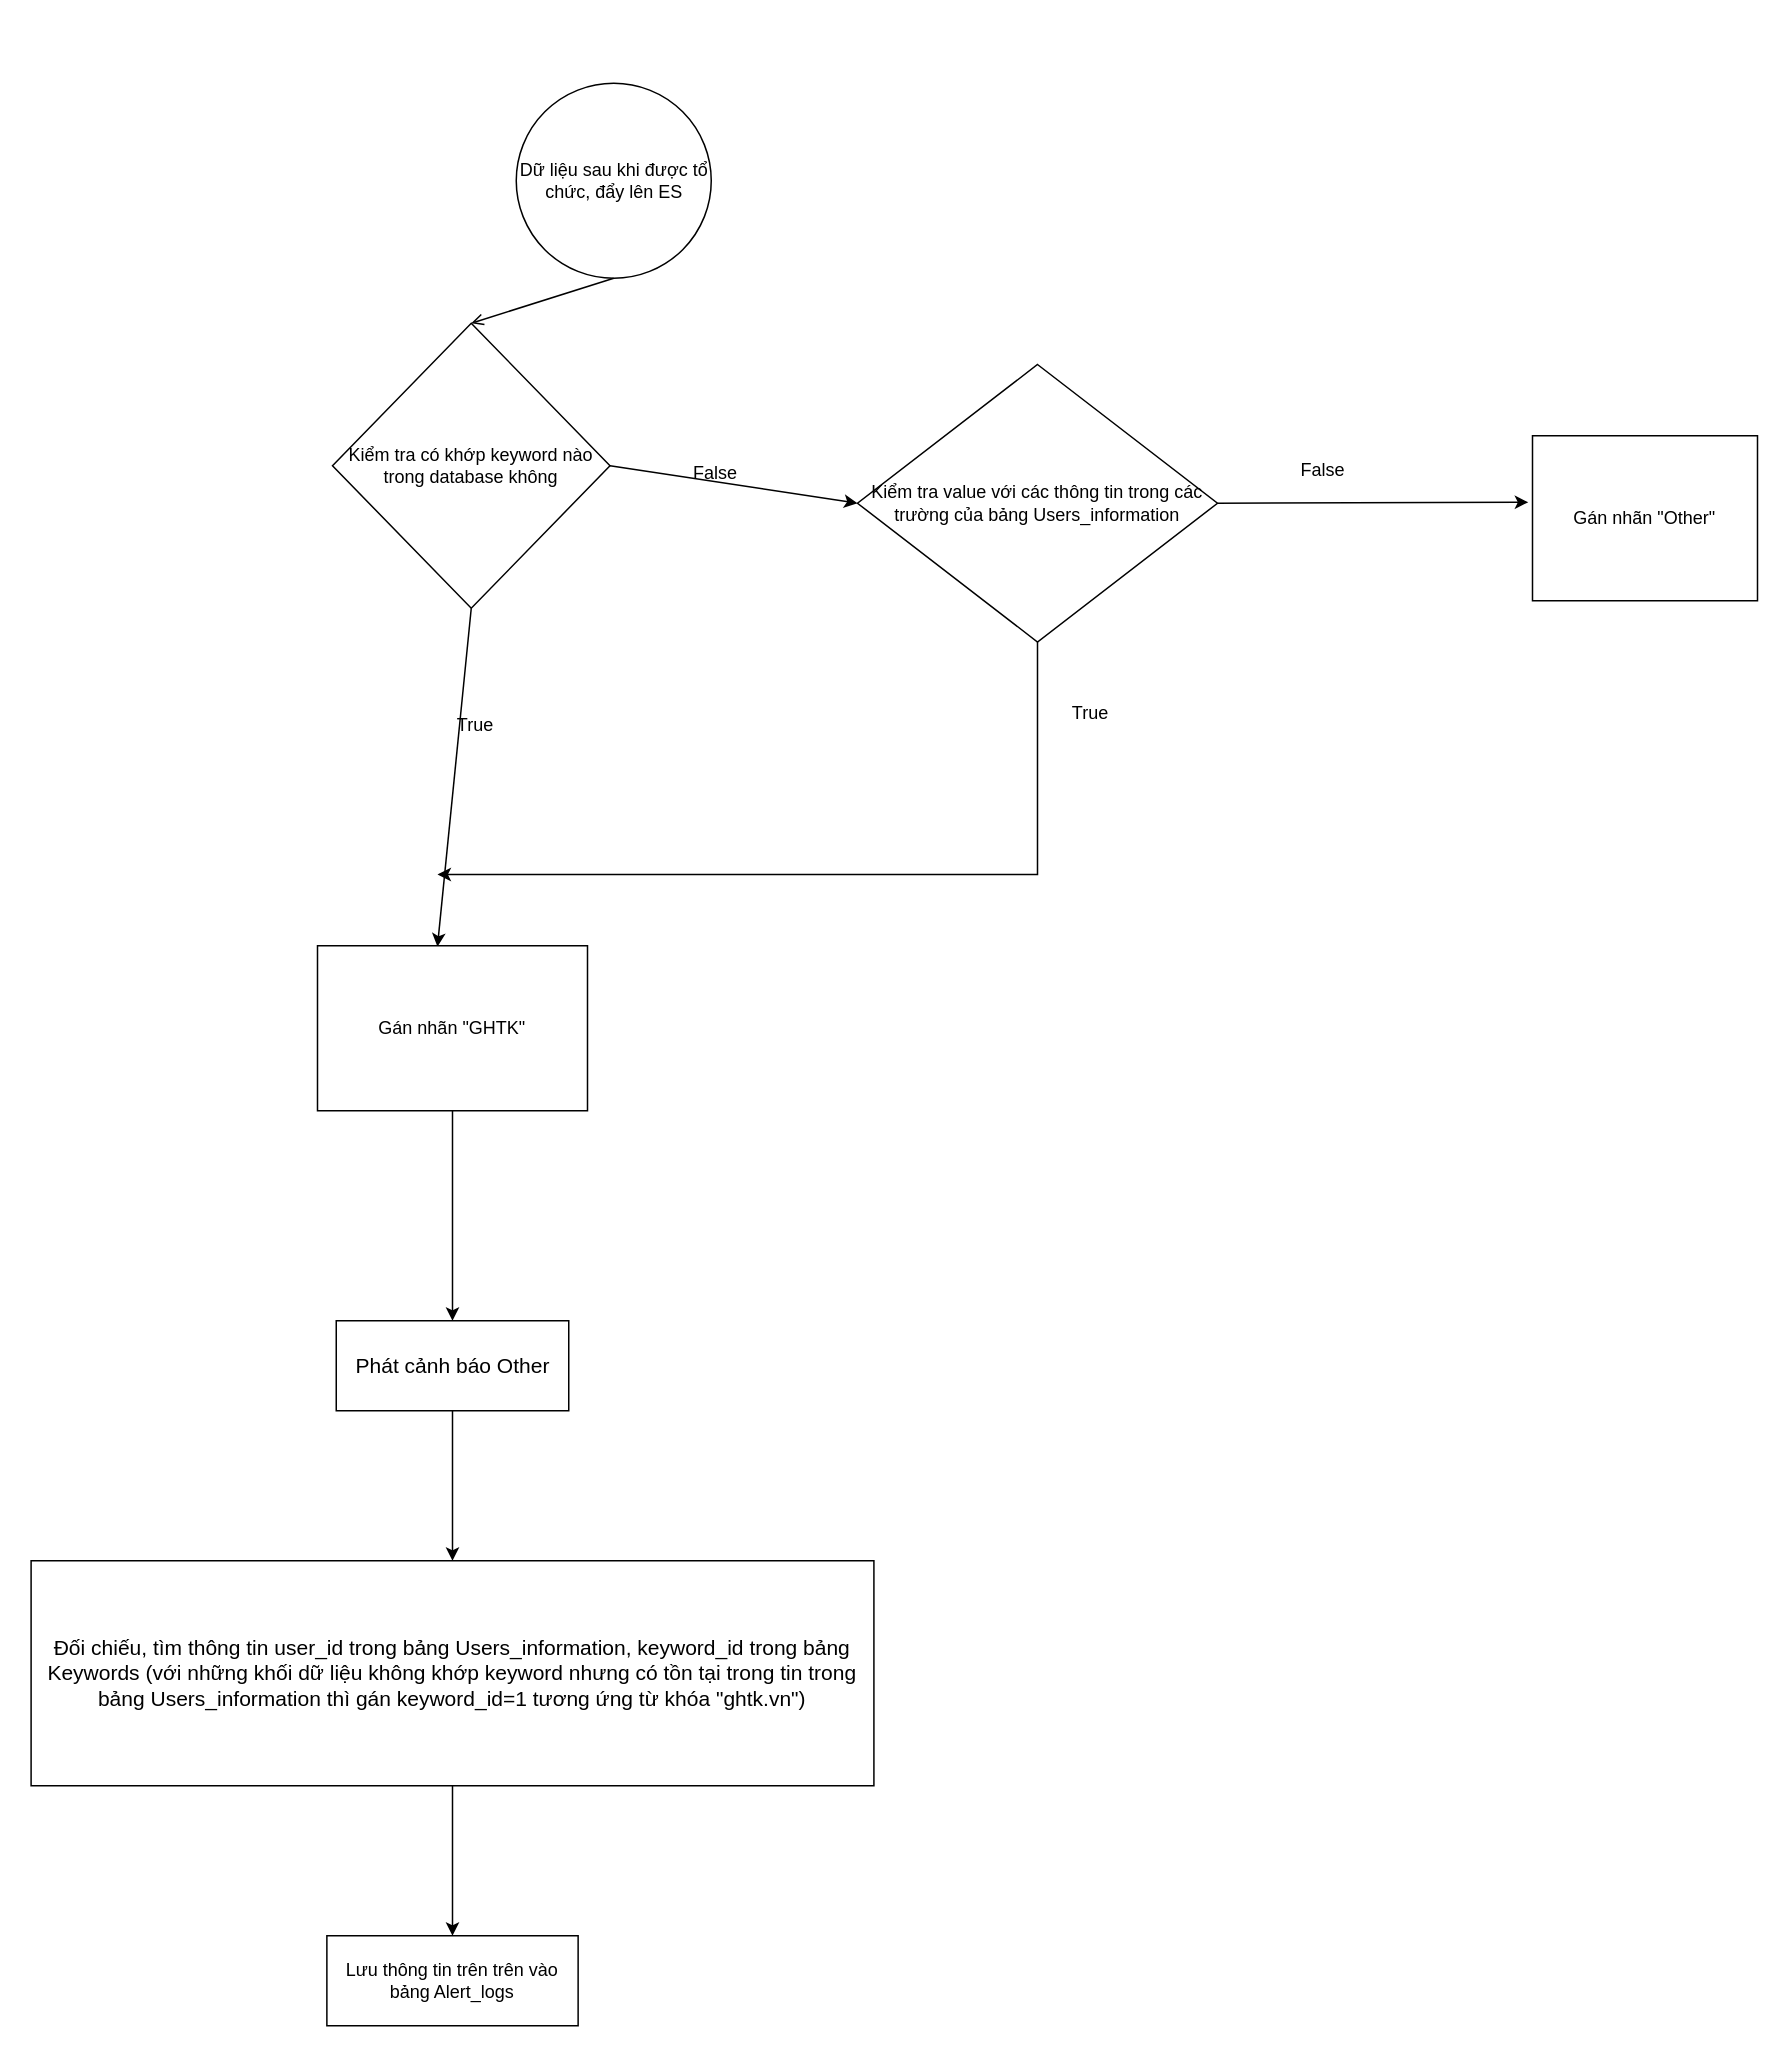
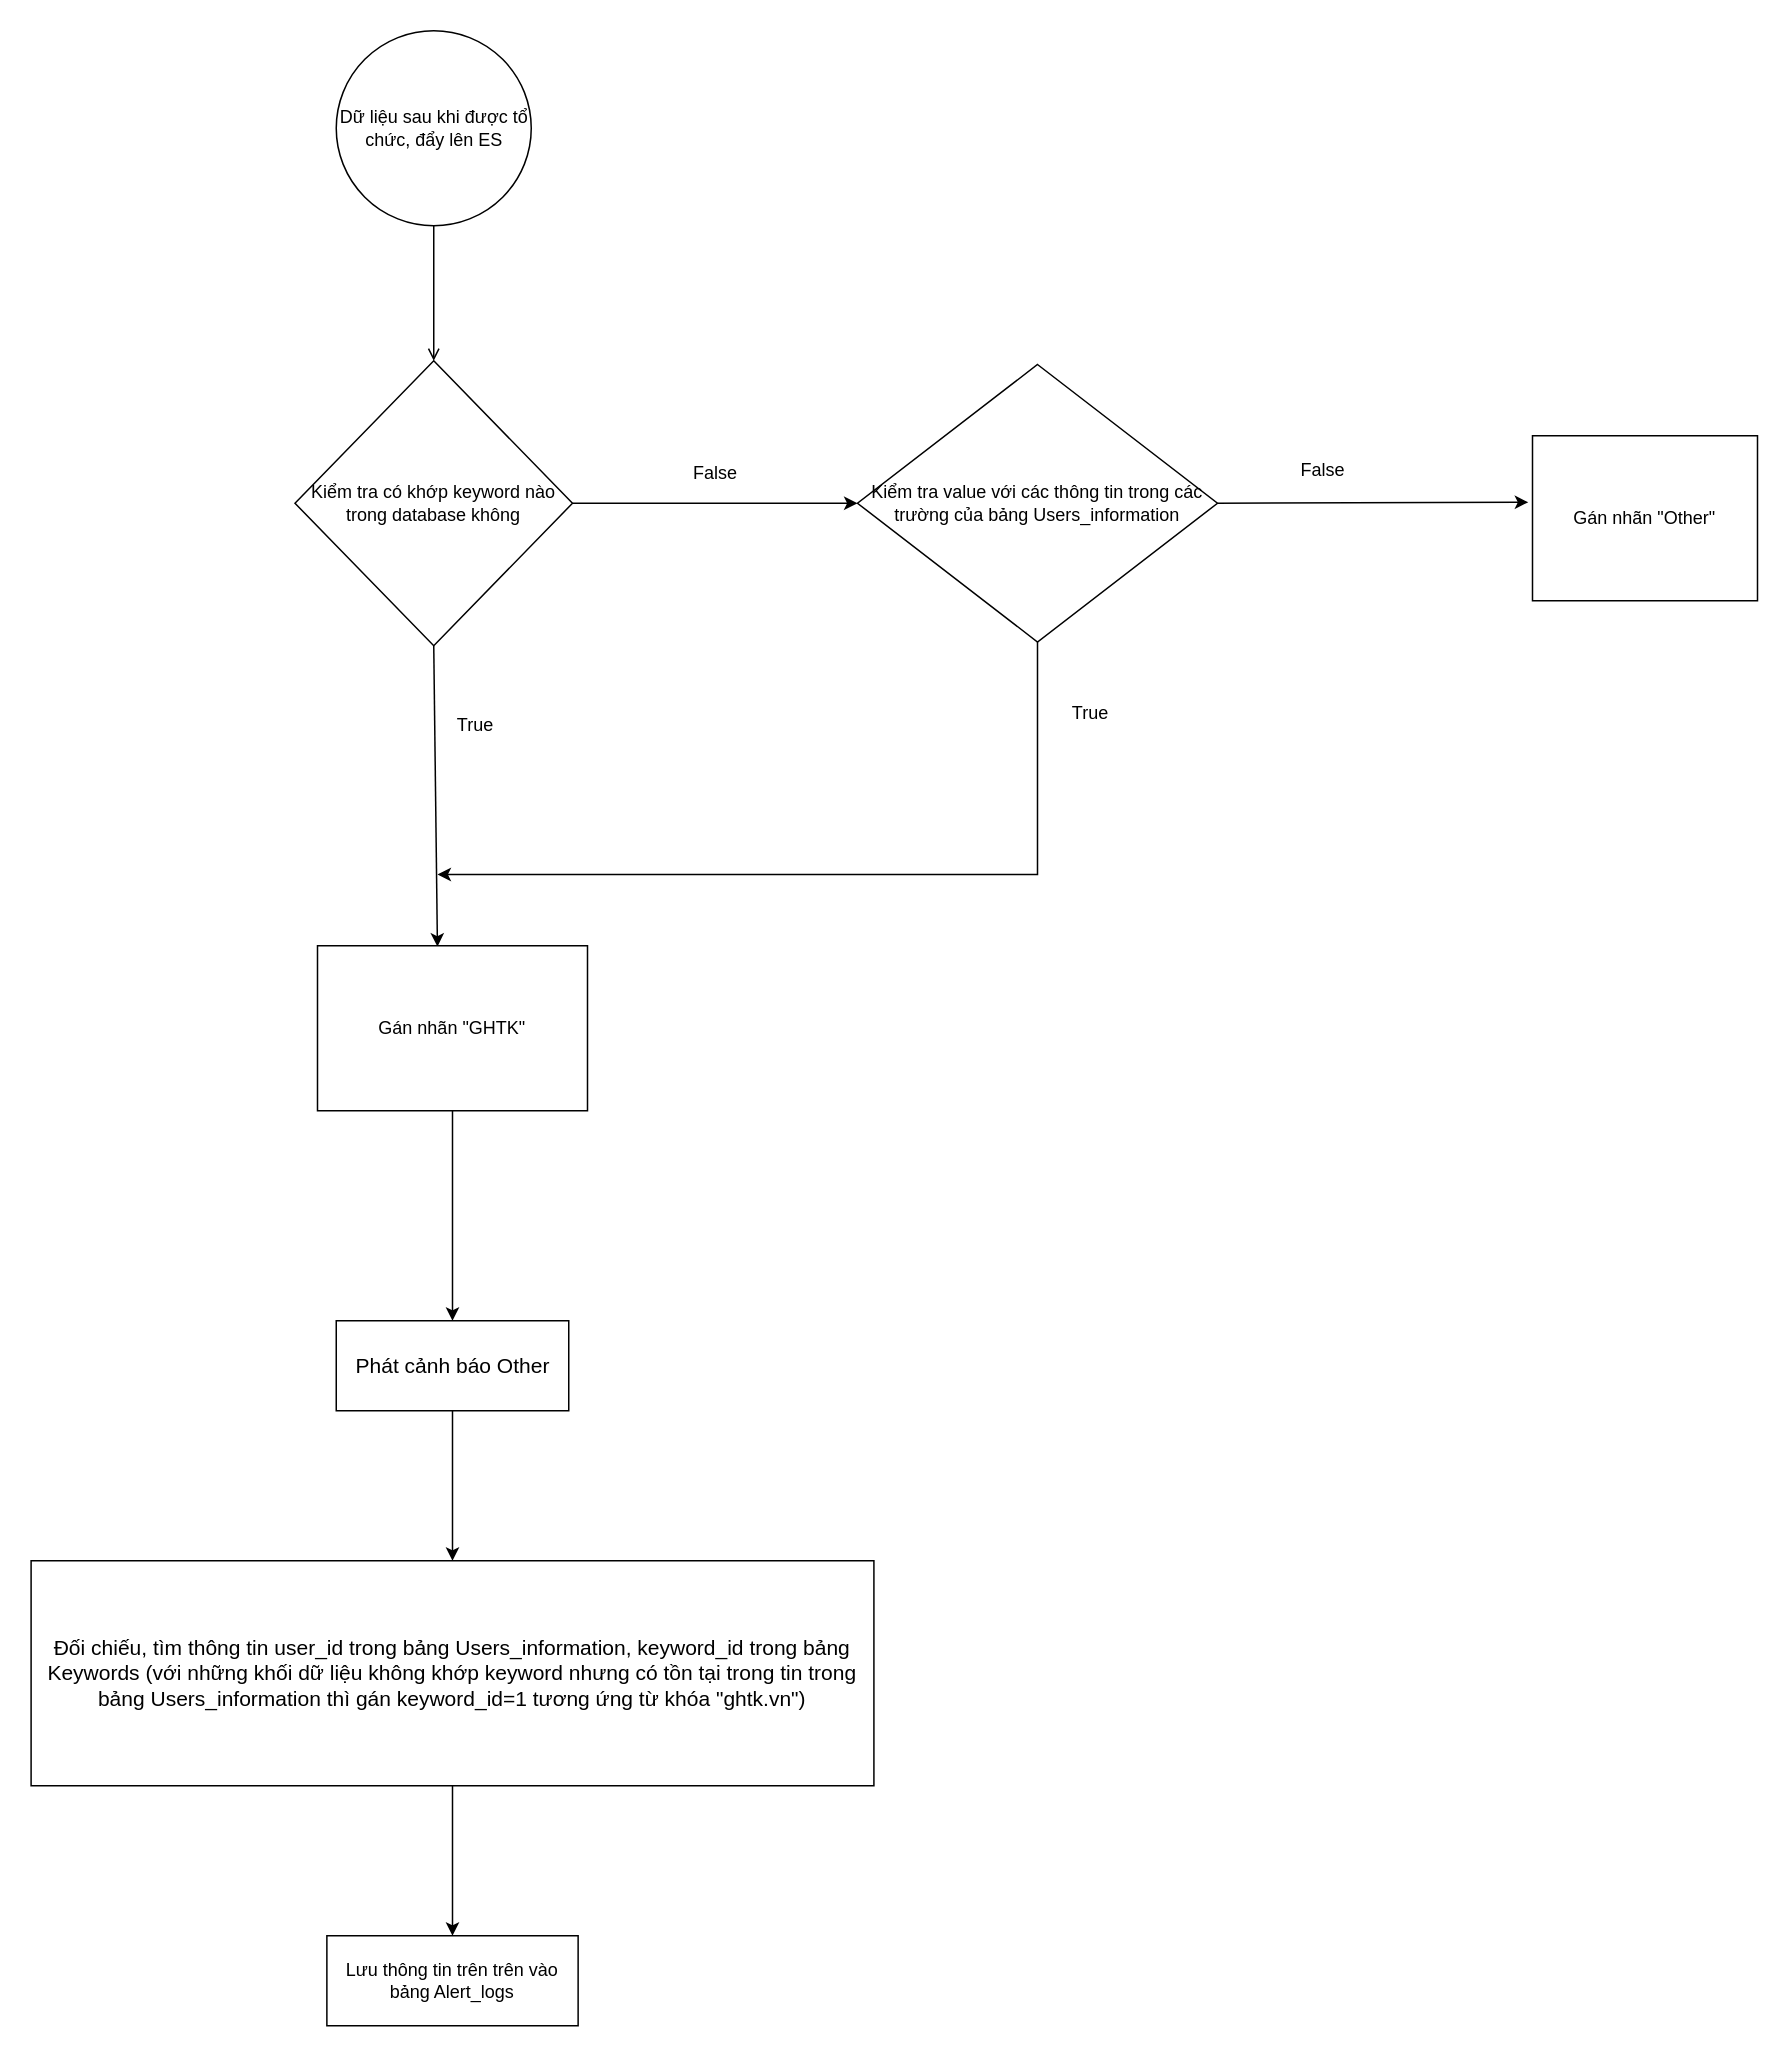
(614, 181) -> (434, 128)
(471, 466) -> (434, 503)
